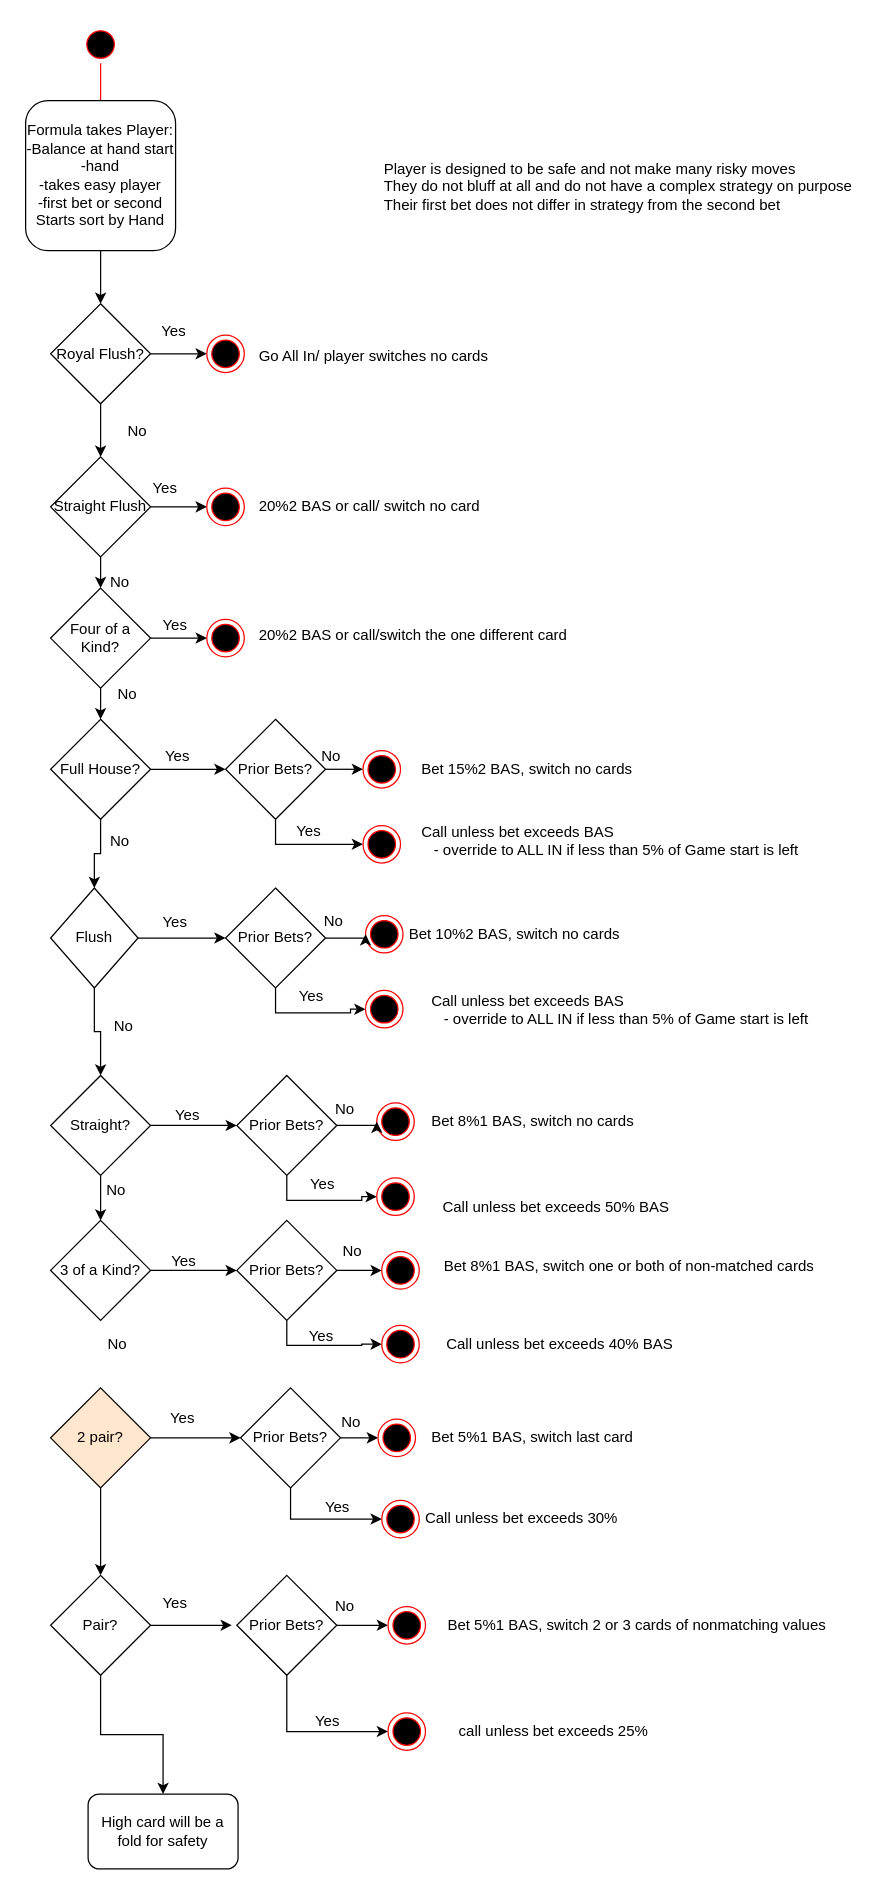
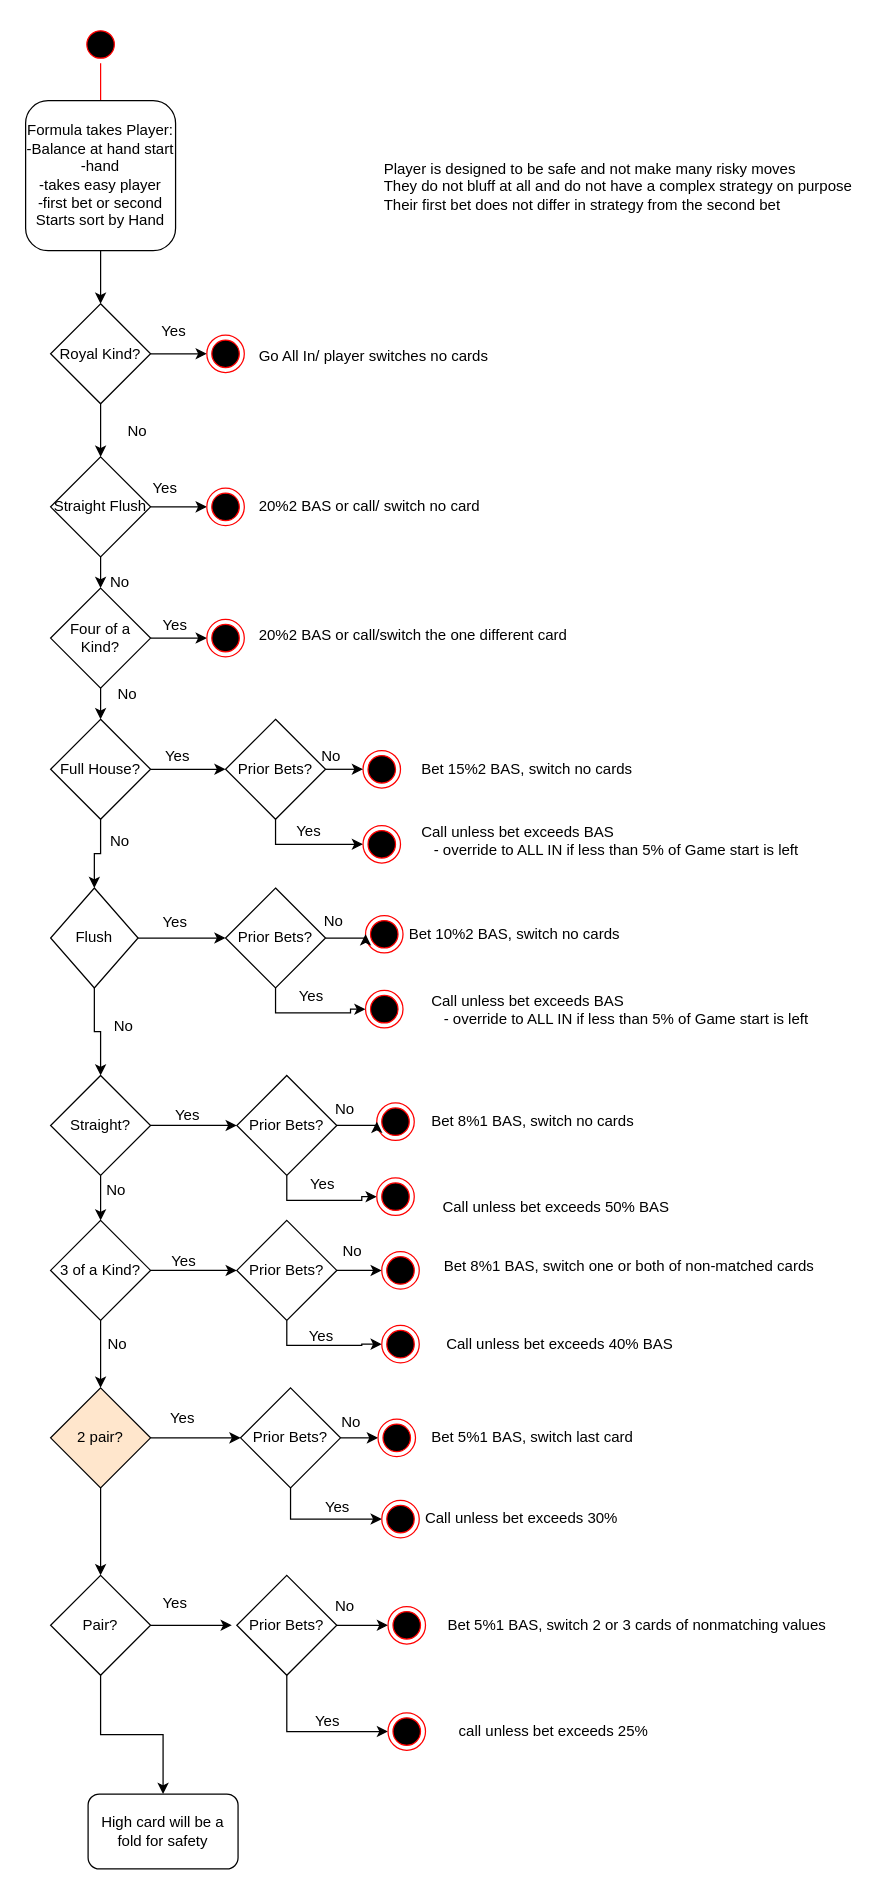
(101, 354) -> (101, 354)
none -> (101, 1350)
